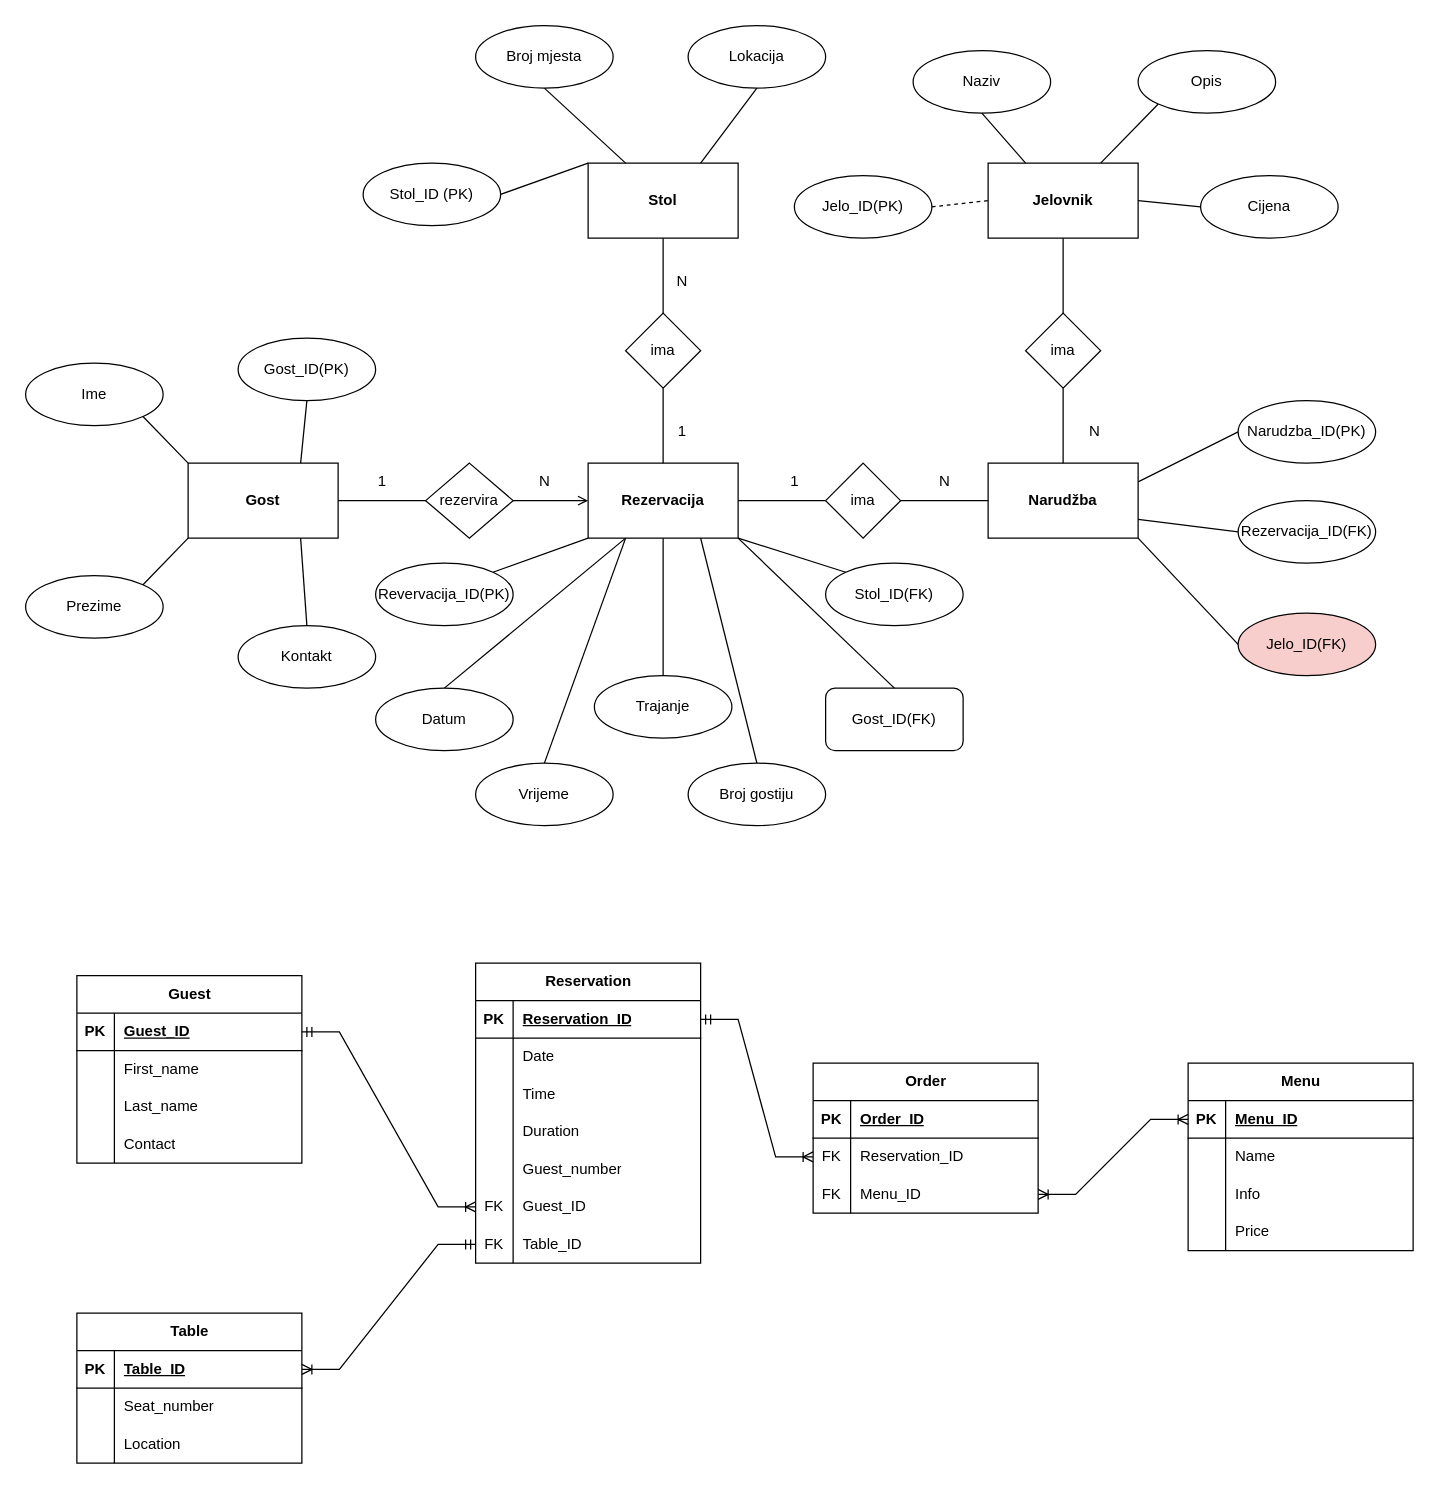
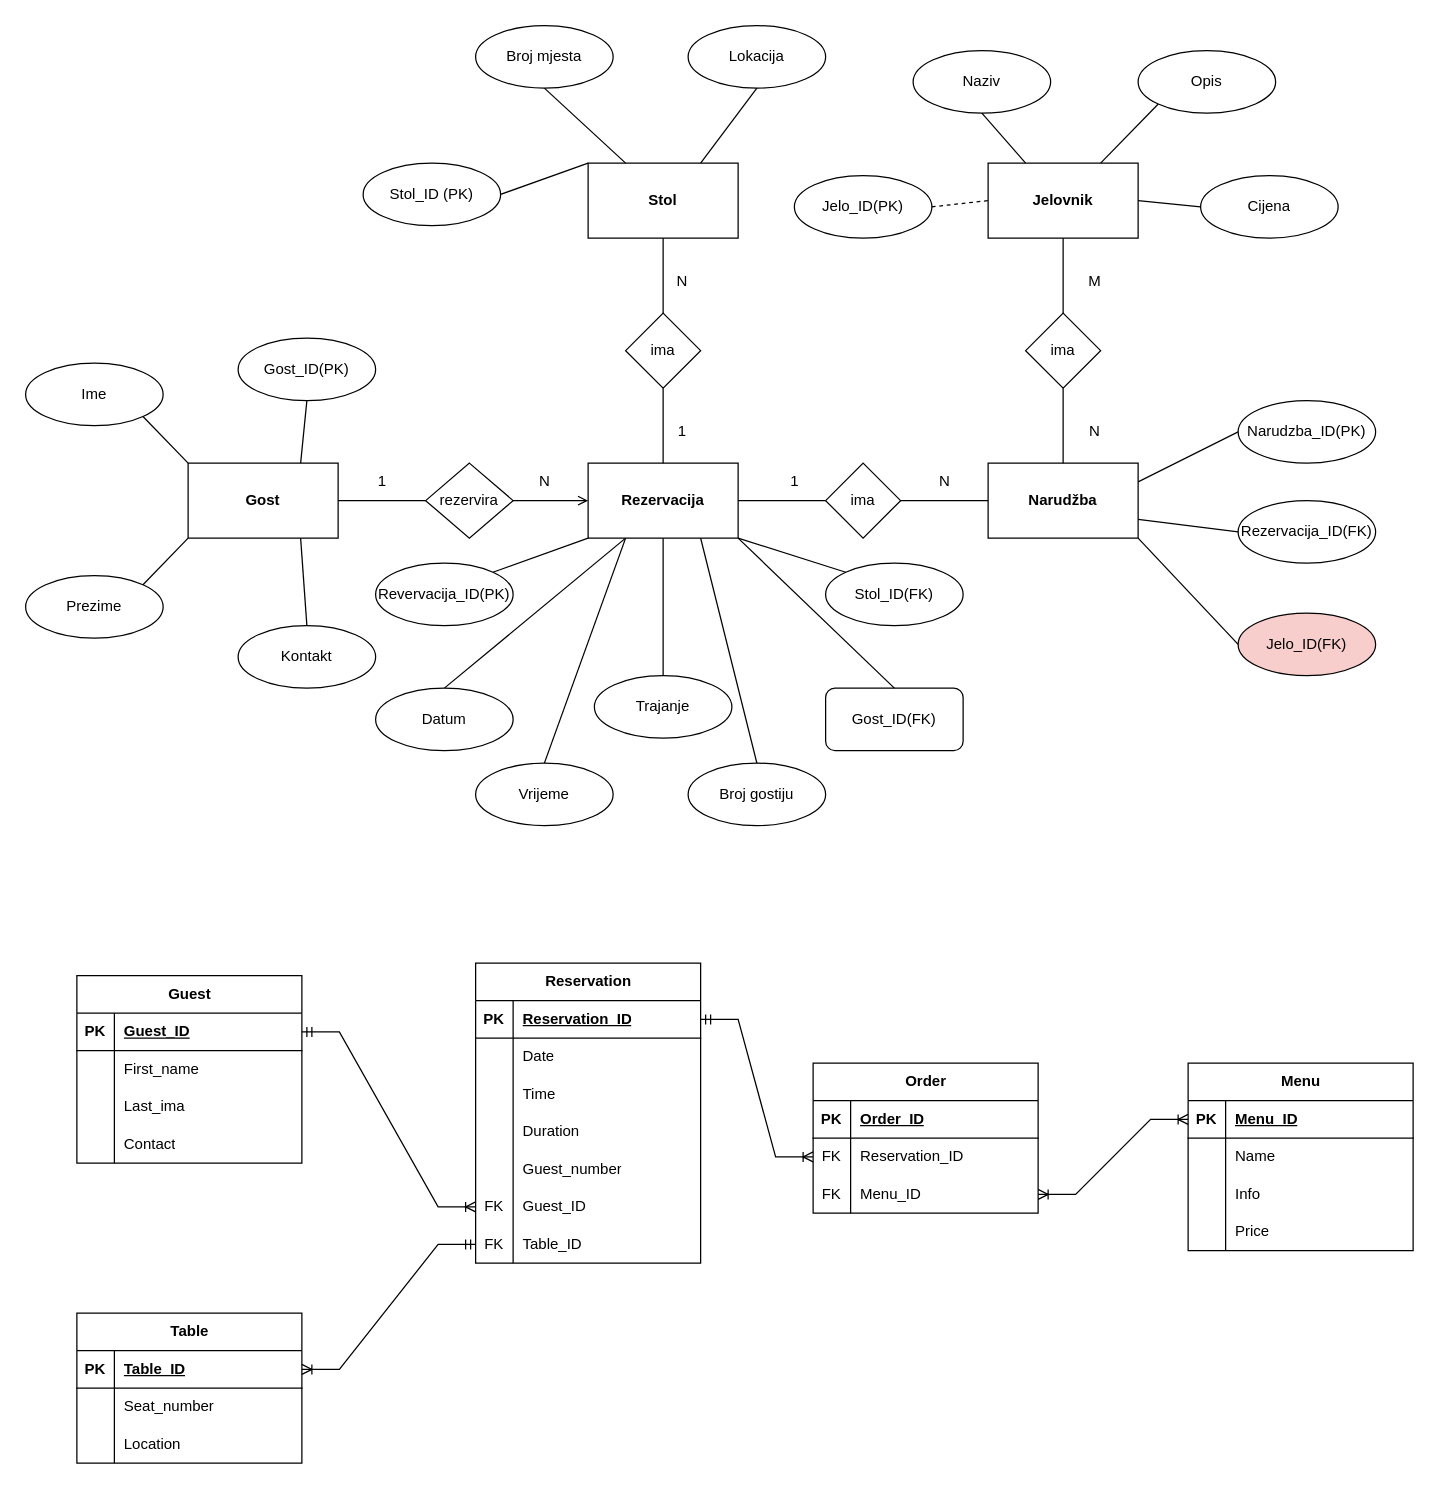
none -> (1094, 282)
(162, 1107) -> (156, 1107)
